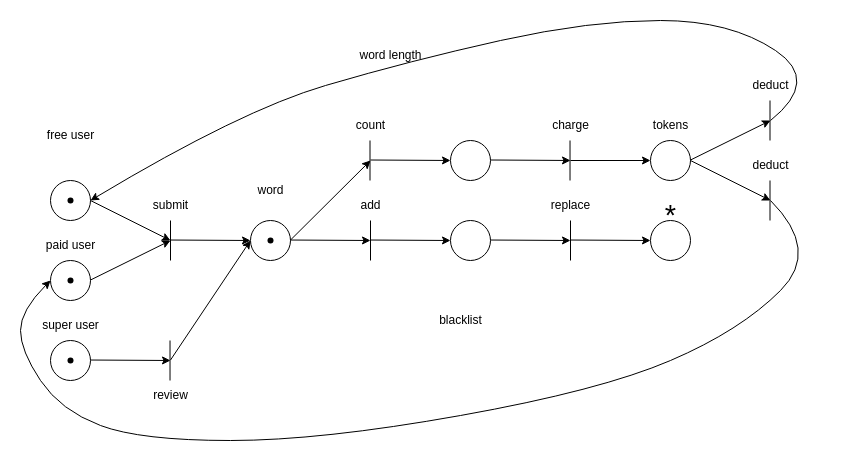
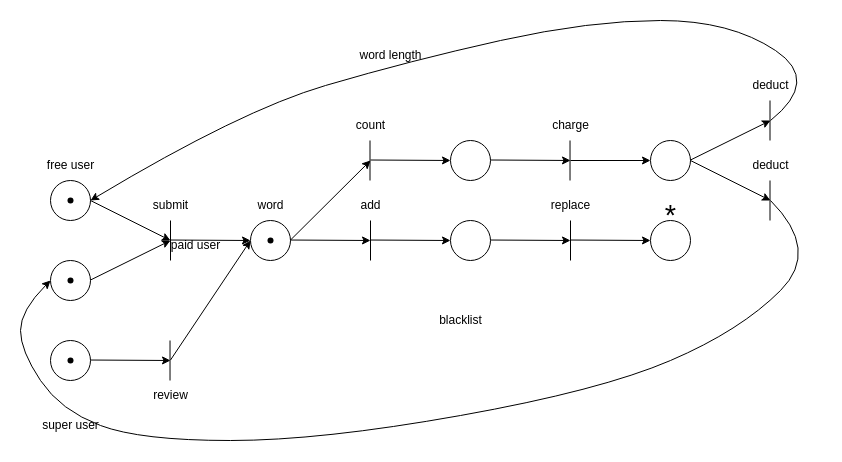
(671, 126) -> none
(71, 136) -> (71, 166)
(271, 191) -> (271, 206)
(71, 246) -> (196, 246)
(71, 326) -> (71, 426)
